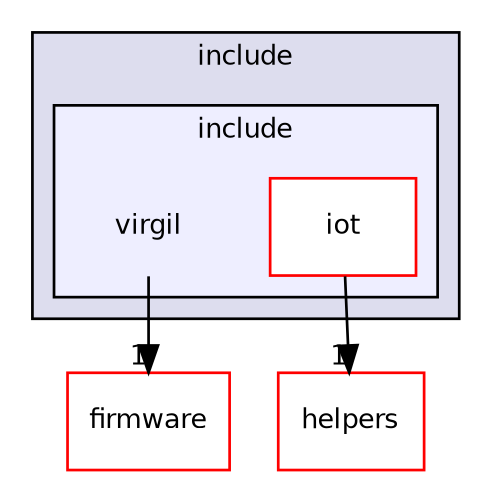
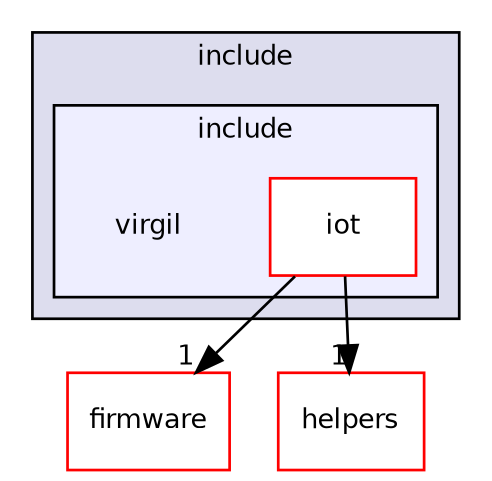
(149, 311) -> (256, 315)
